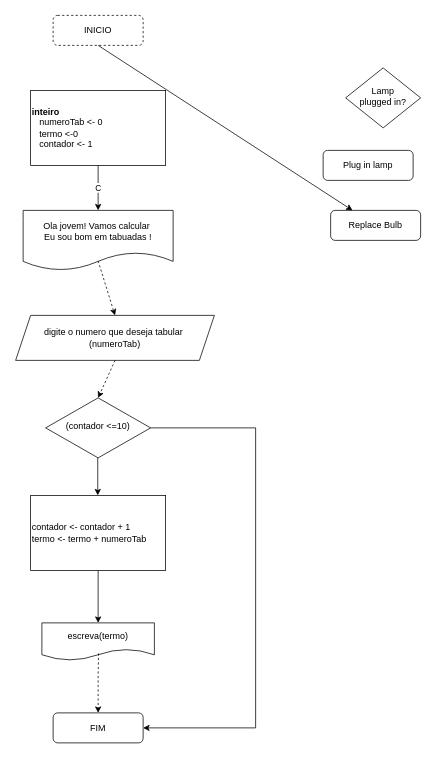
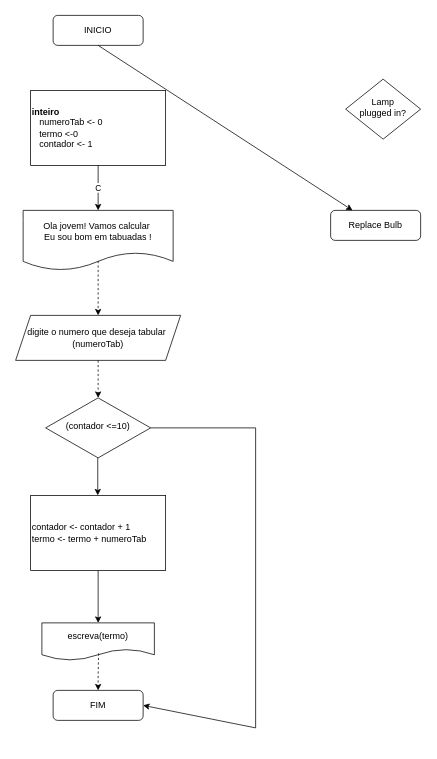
(98, 30) -> (98, 30)
(383, 98) -> (383, 109)
(368, 165) -> none
(115, 338) -> (98, 338)
(98, 728) -> (98, 705)
